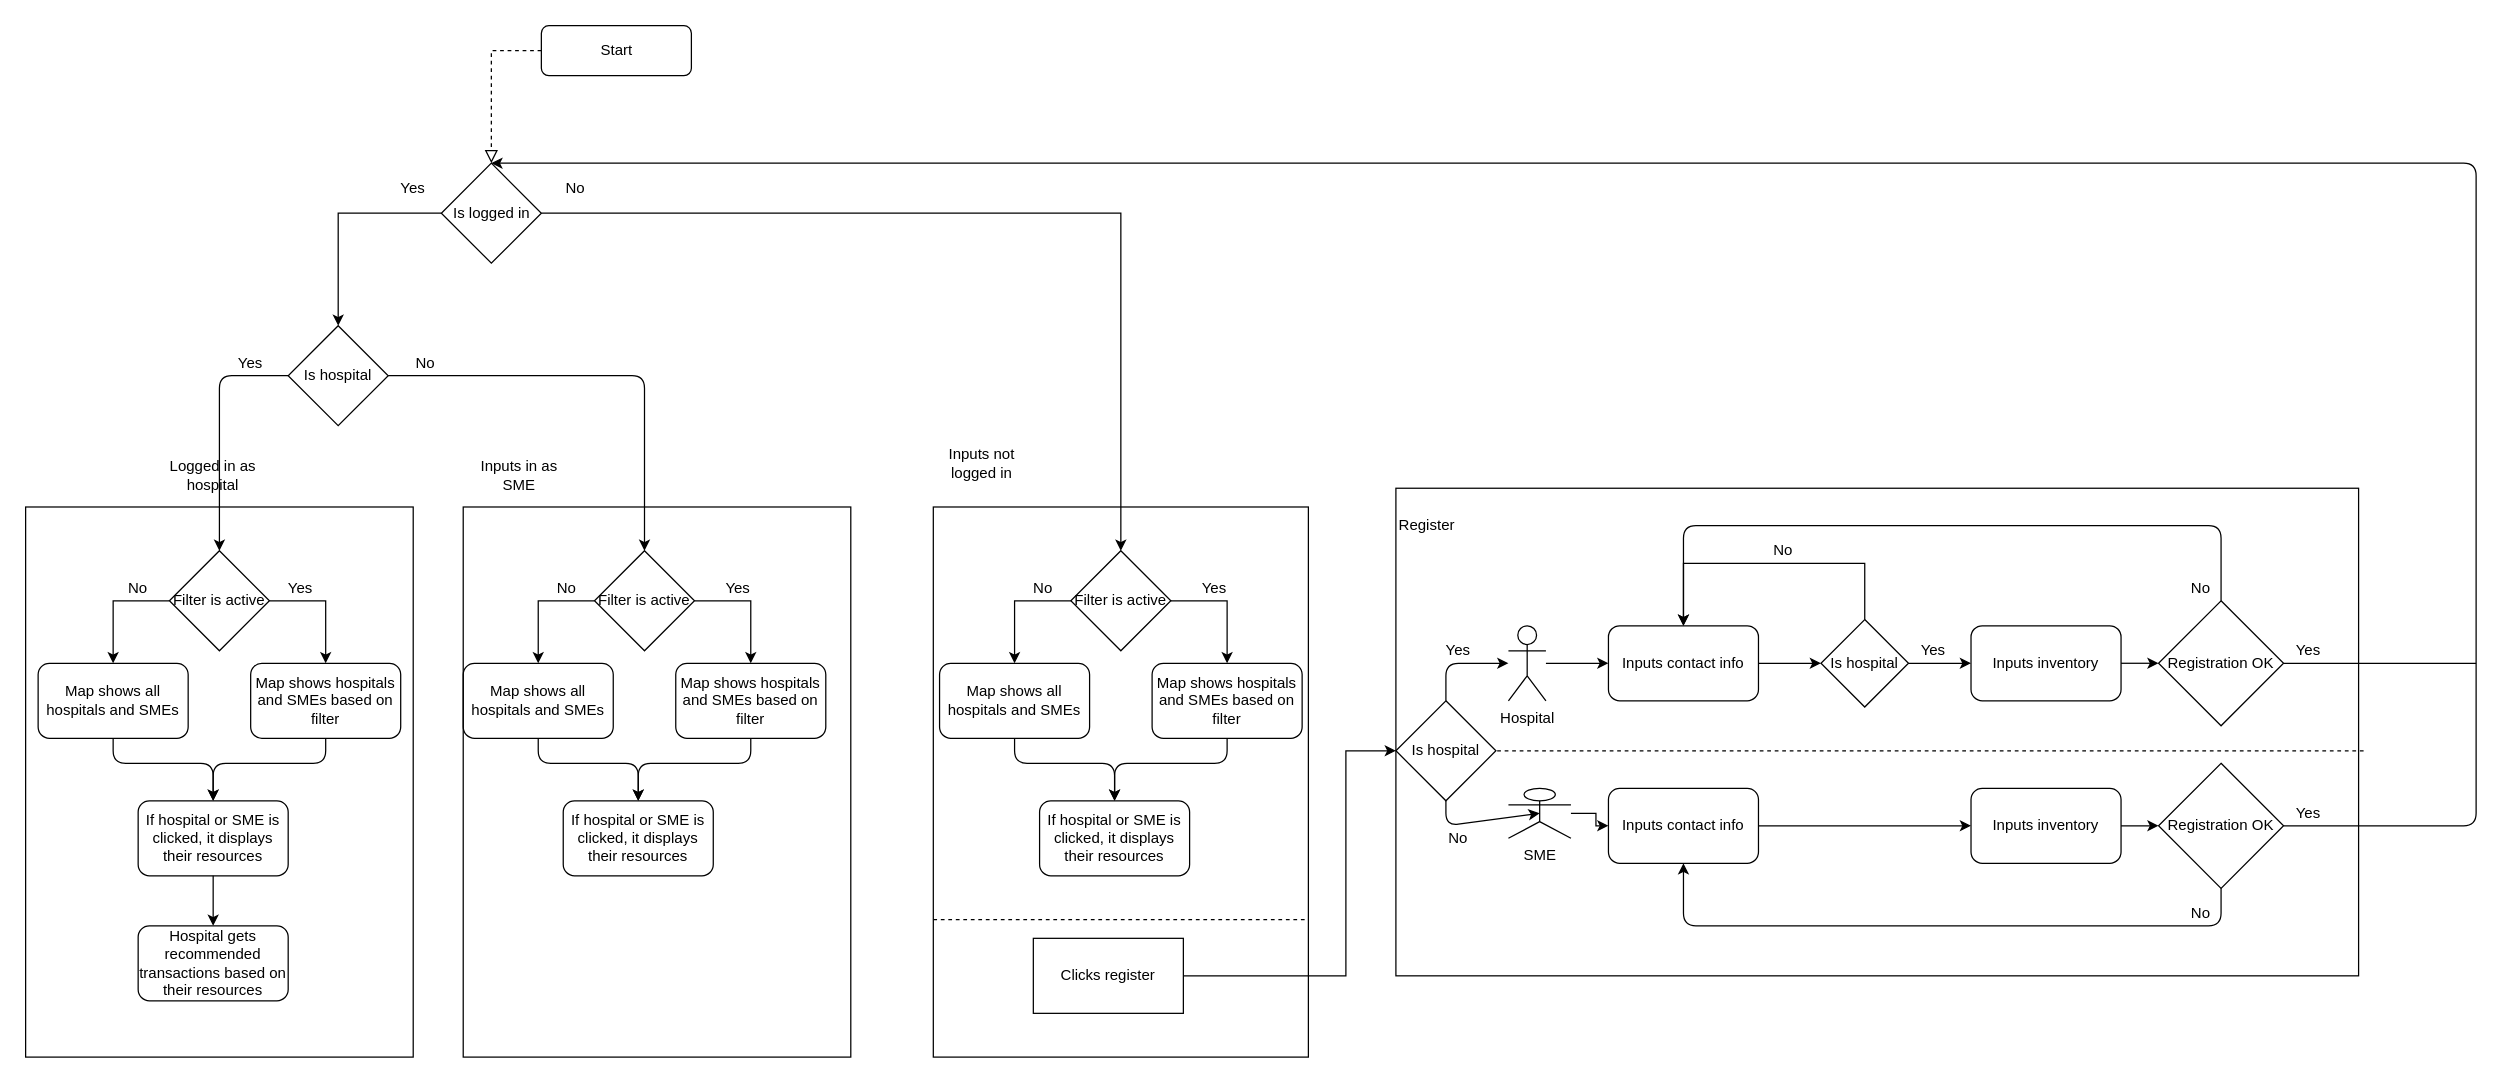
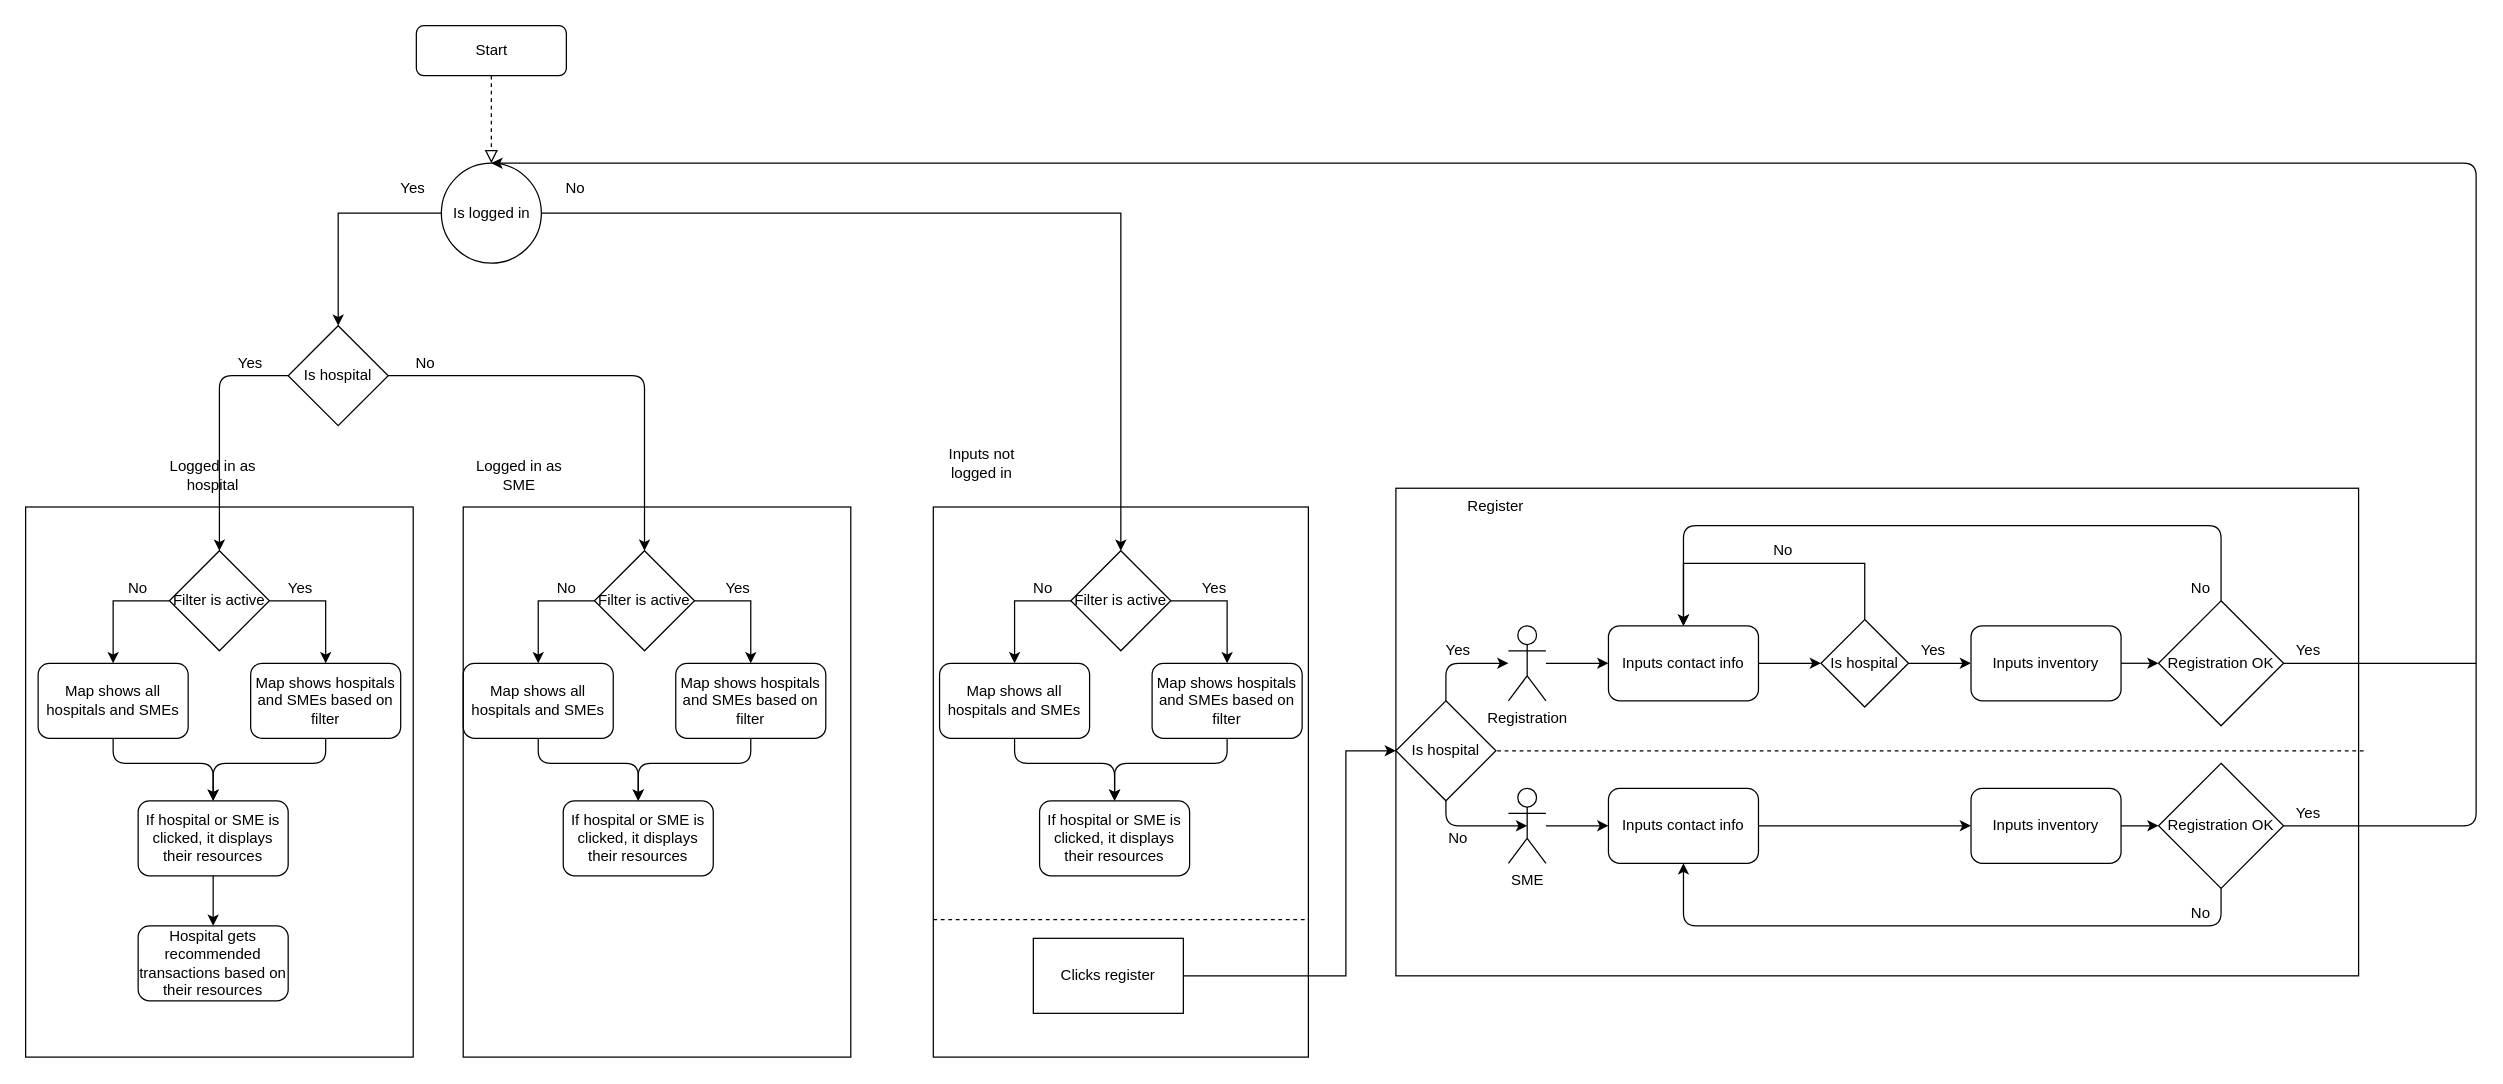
(616, 51) -> (491, 51)
(491, 213) -> (491, 213)
(519, 476) -> (519, 476)
(1427, 526) -> (1496, 507)
(1528, 718) -> (1528, 718)
(1539, 813) -> (1527, 826)
